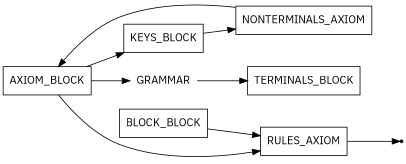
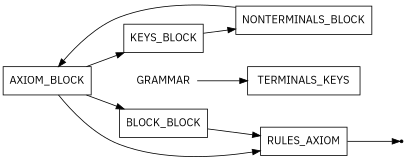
(304, 20) -> (304, 20)
(107, 81) -> (102, 101)
(304, 81) -> (304, 81)
